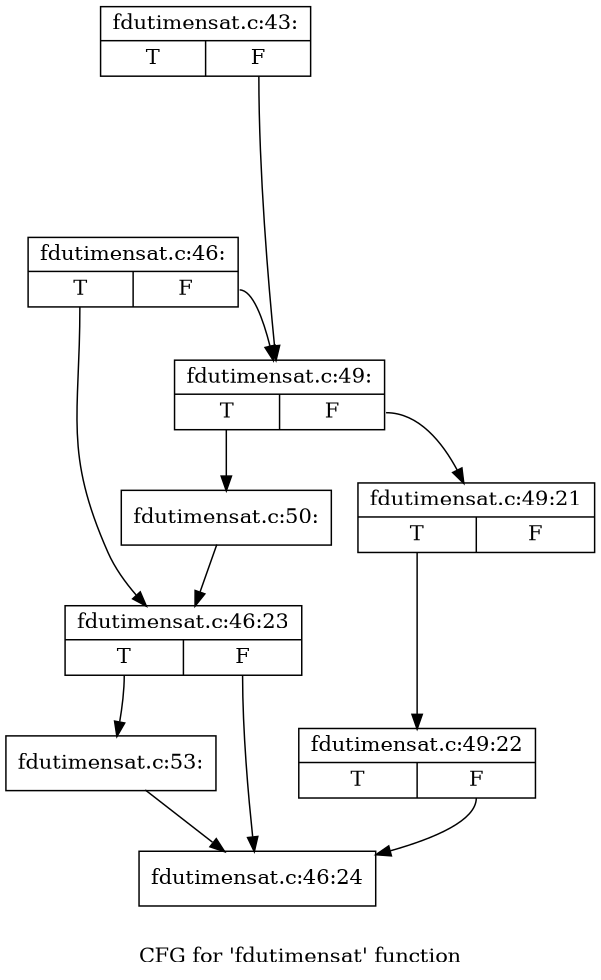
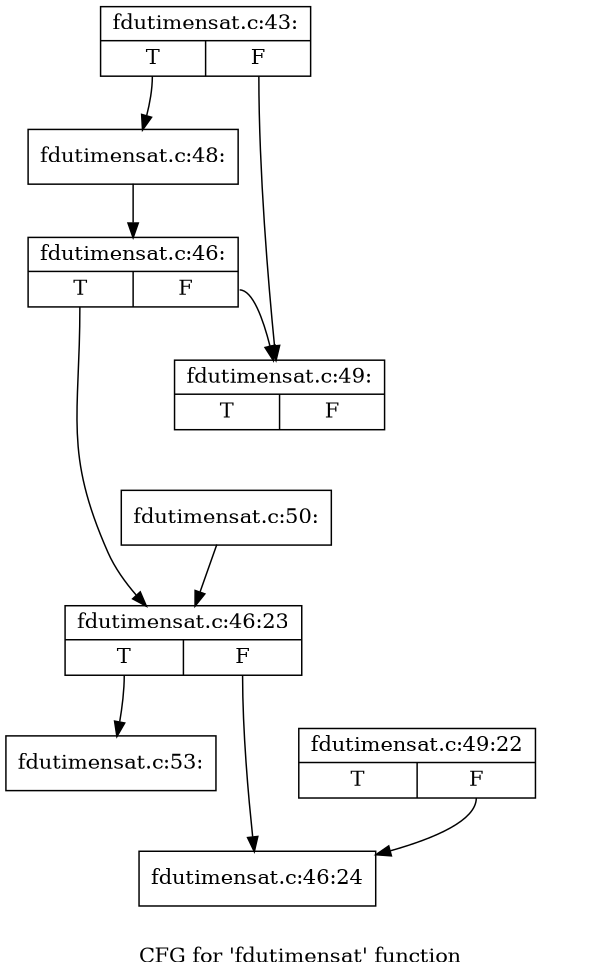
none -> (133, 157)
(226, 453) -> none
(476, 518) -> none
(179, 816) -> none
